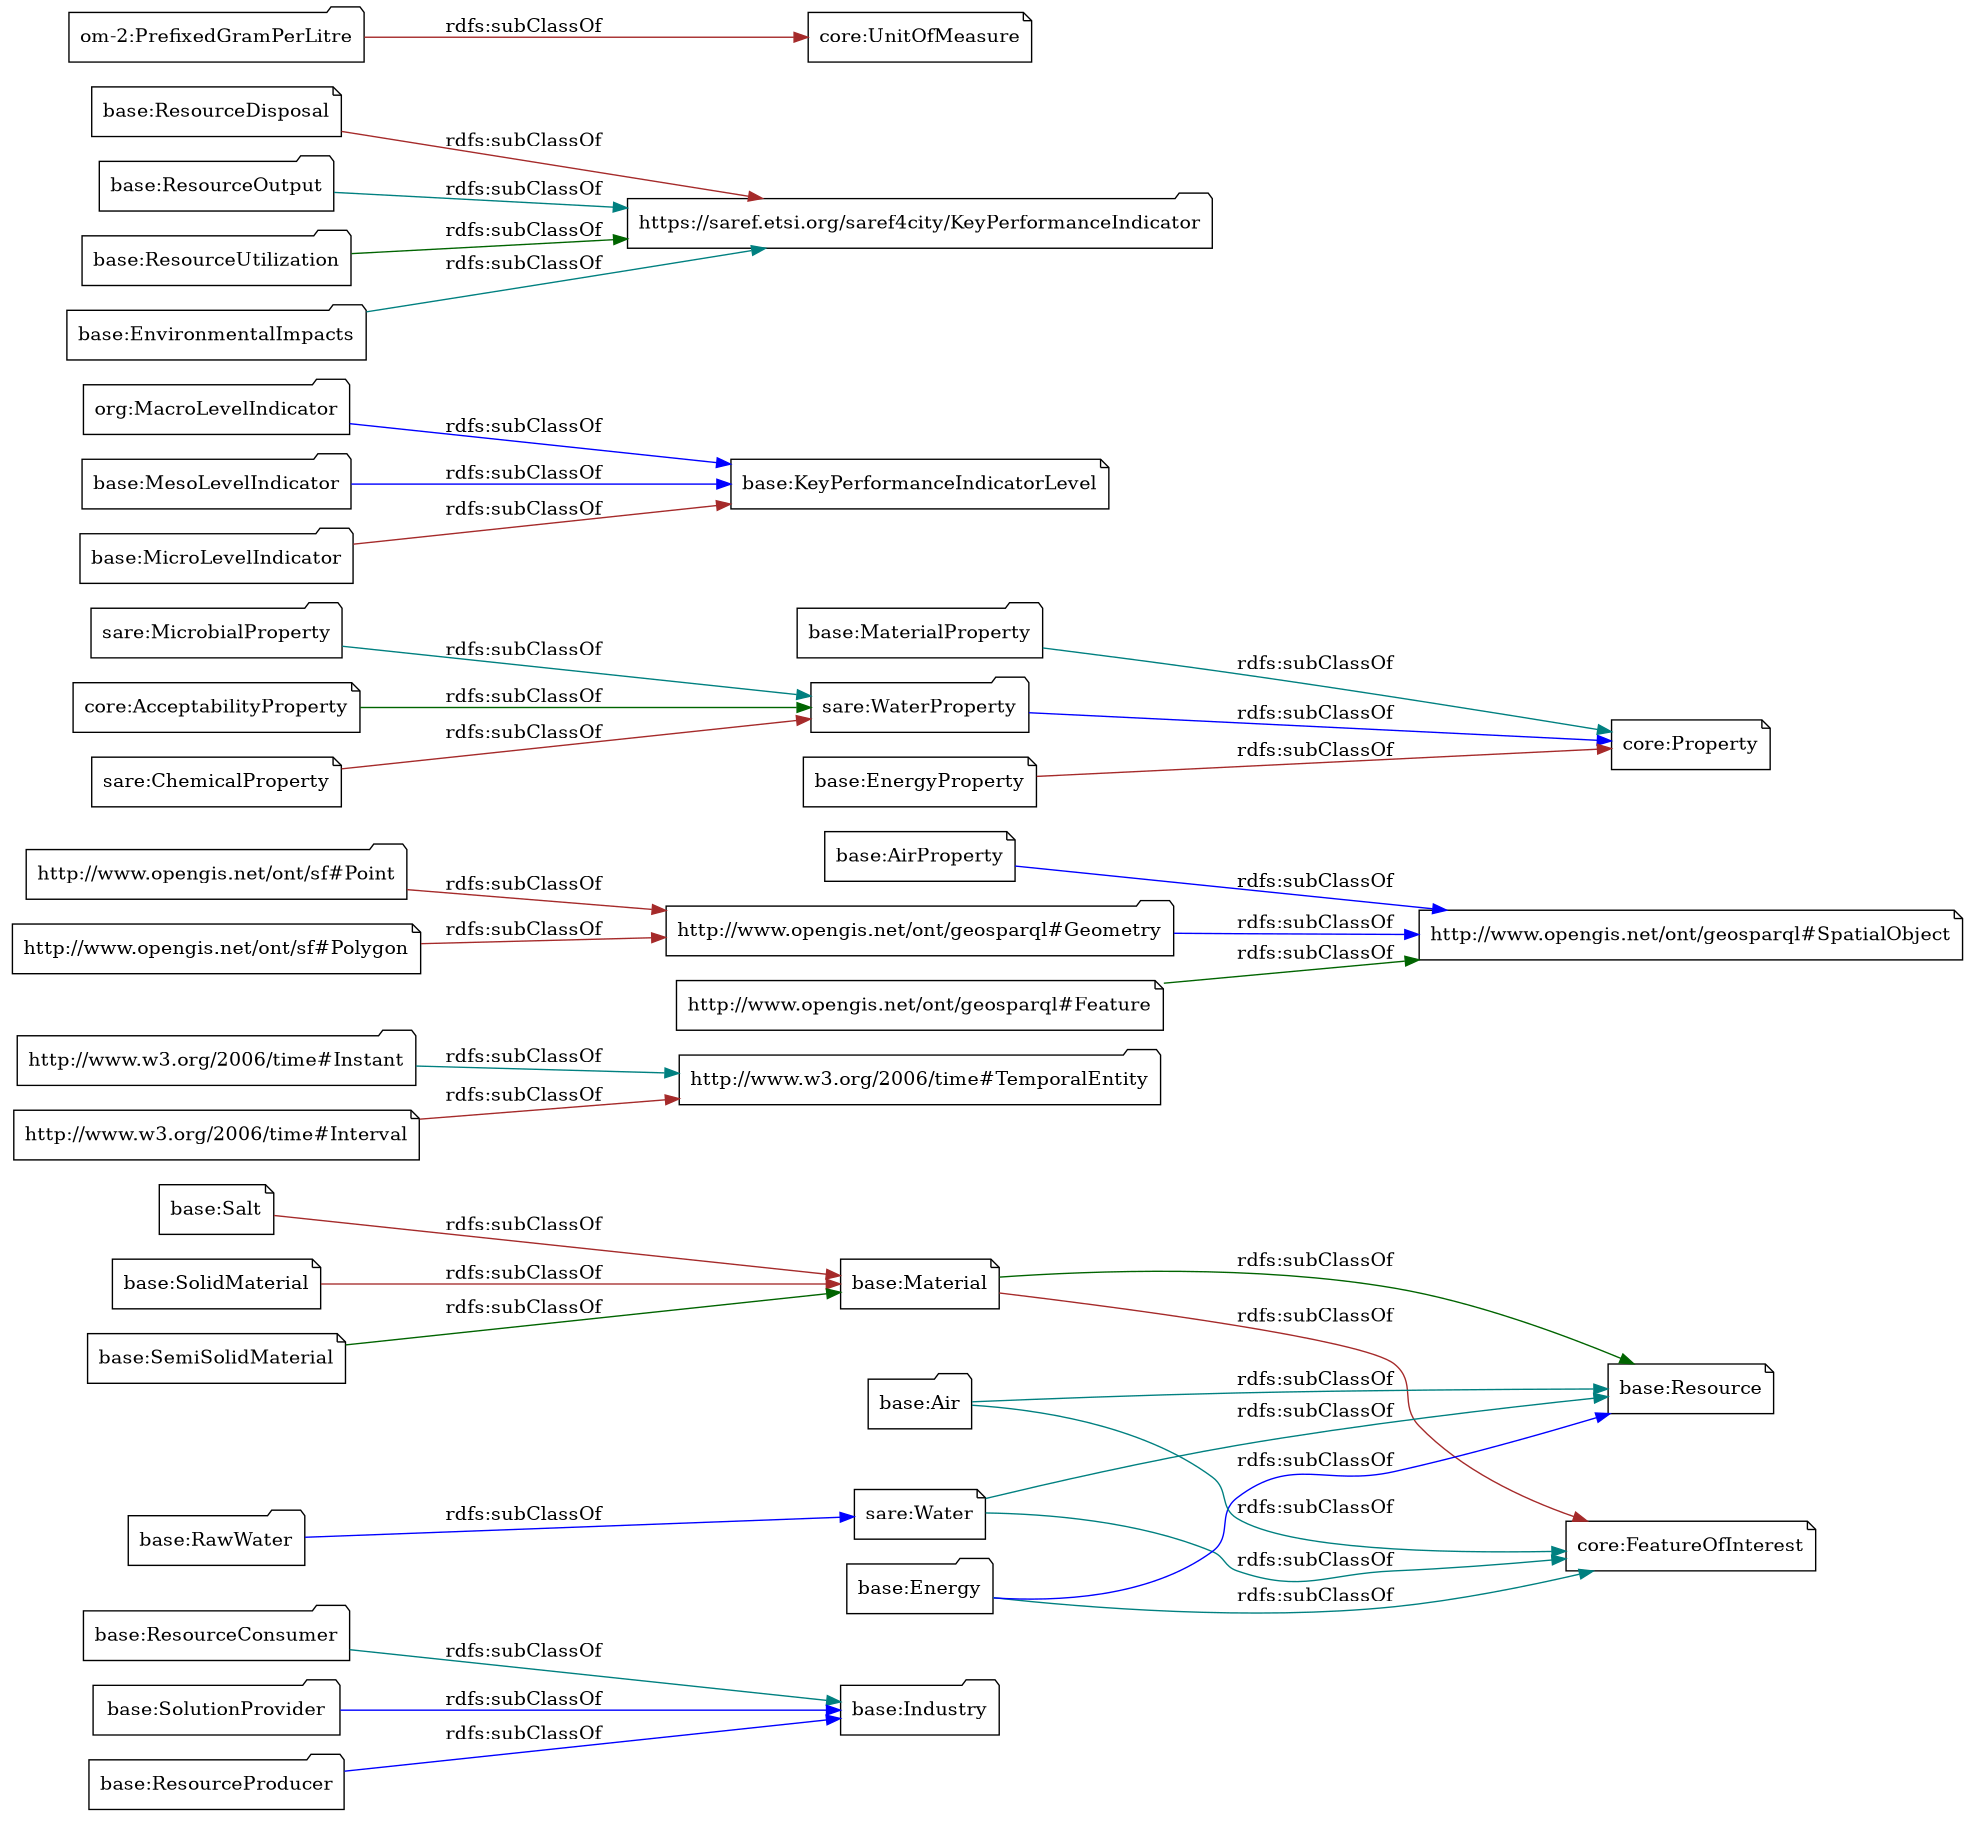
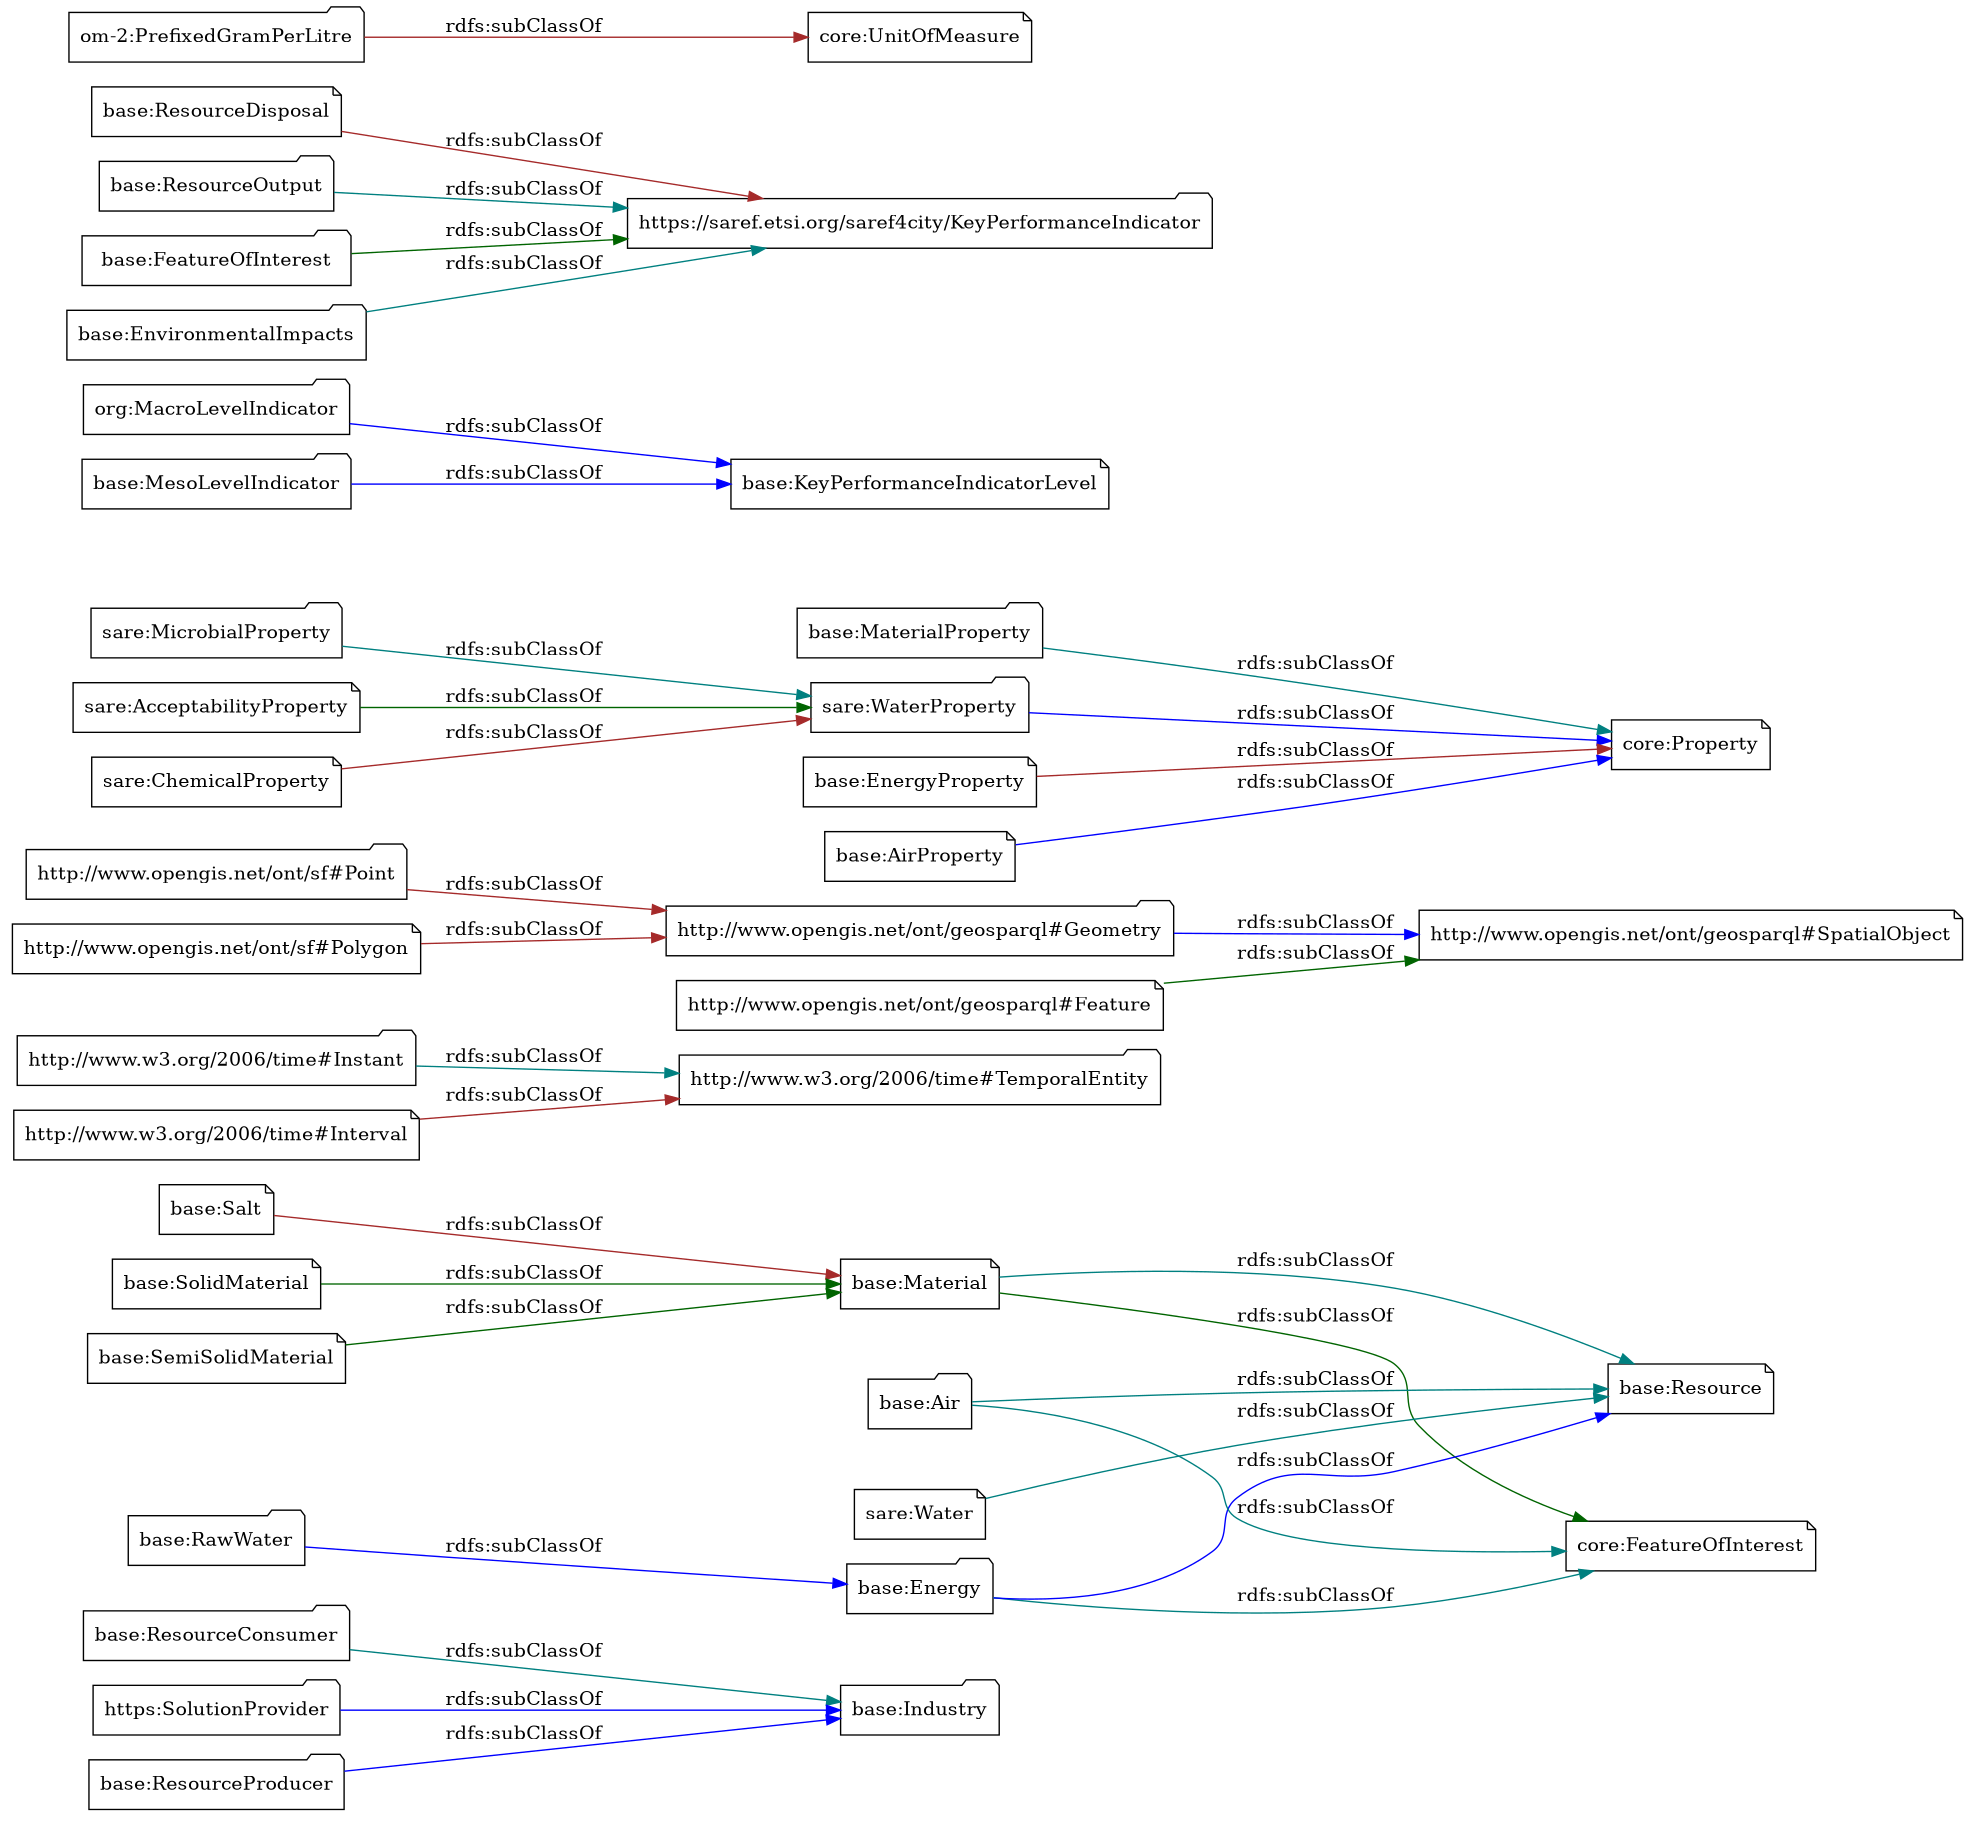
(217, 261) -> (217, 261)
(217, 559) -> none
(217, 708) -> (217, 708)
(1224, 887) -> (1307, 806)
(1316, 1278) -> (1316, 1278)
(574, 1284) -> (574, 1284)
(1322, 1341) -> (1322, 1341)
(572, 1527) -> (569, 1566)
(1263, 1578) -> none
(217, 1710) -> (217, 1710)
